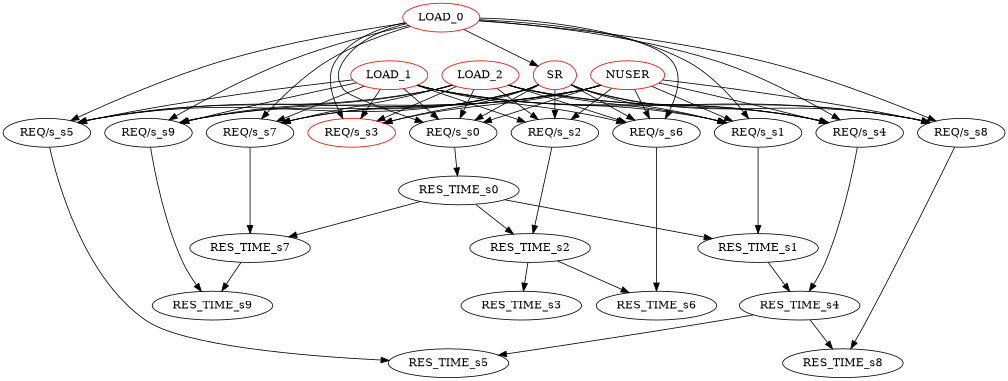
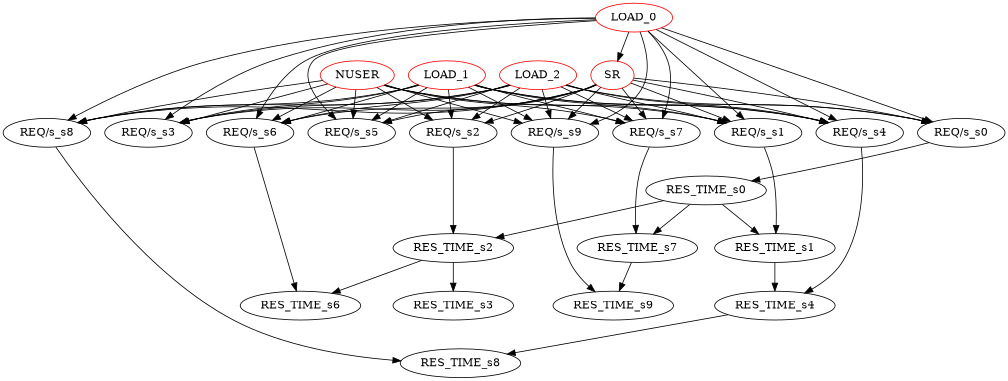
(518, 111) -> none
(352, 133) -> (148, 133)
(448, 363) -> none
